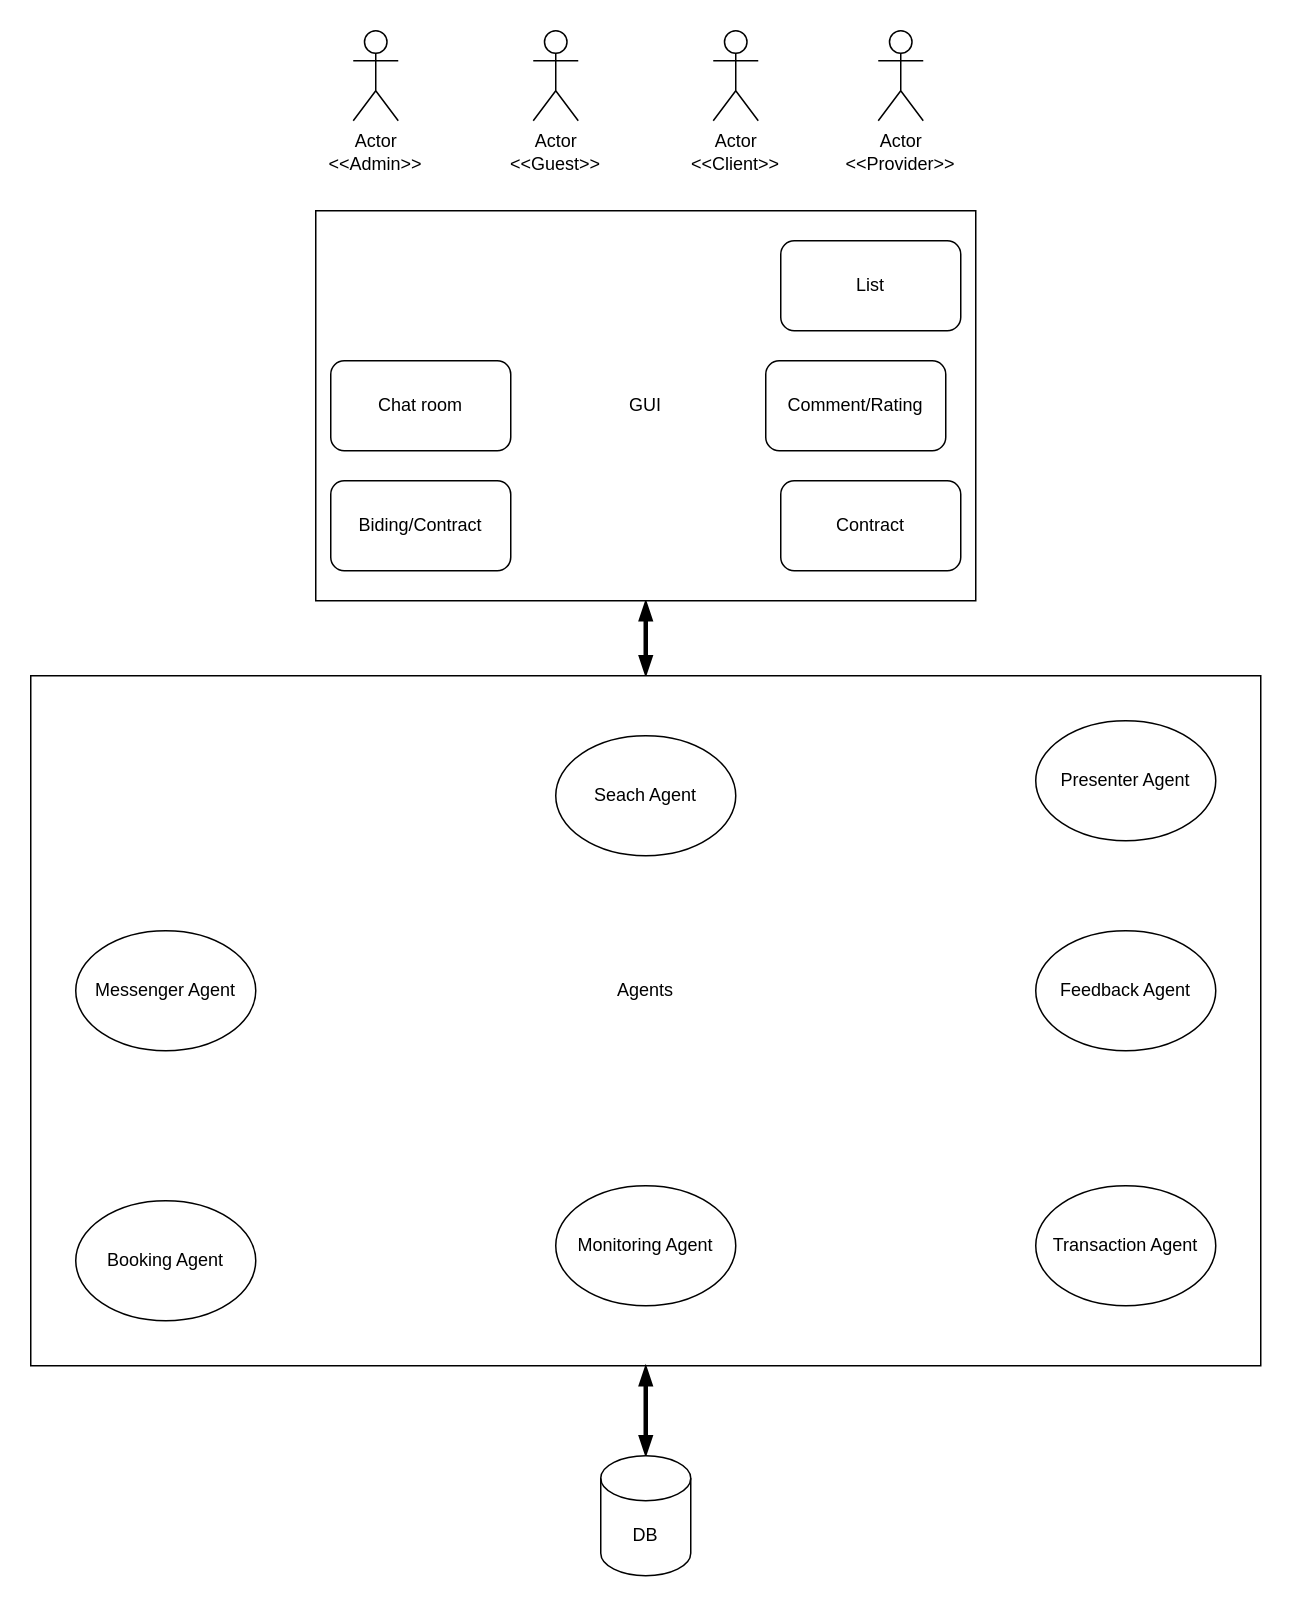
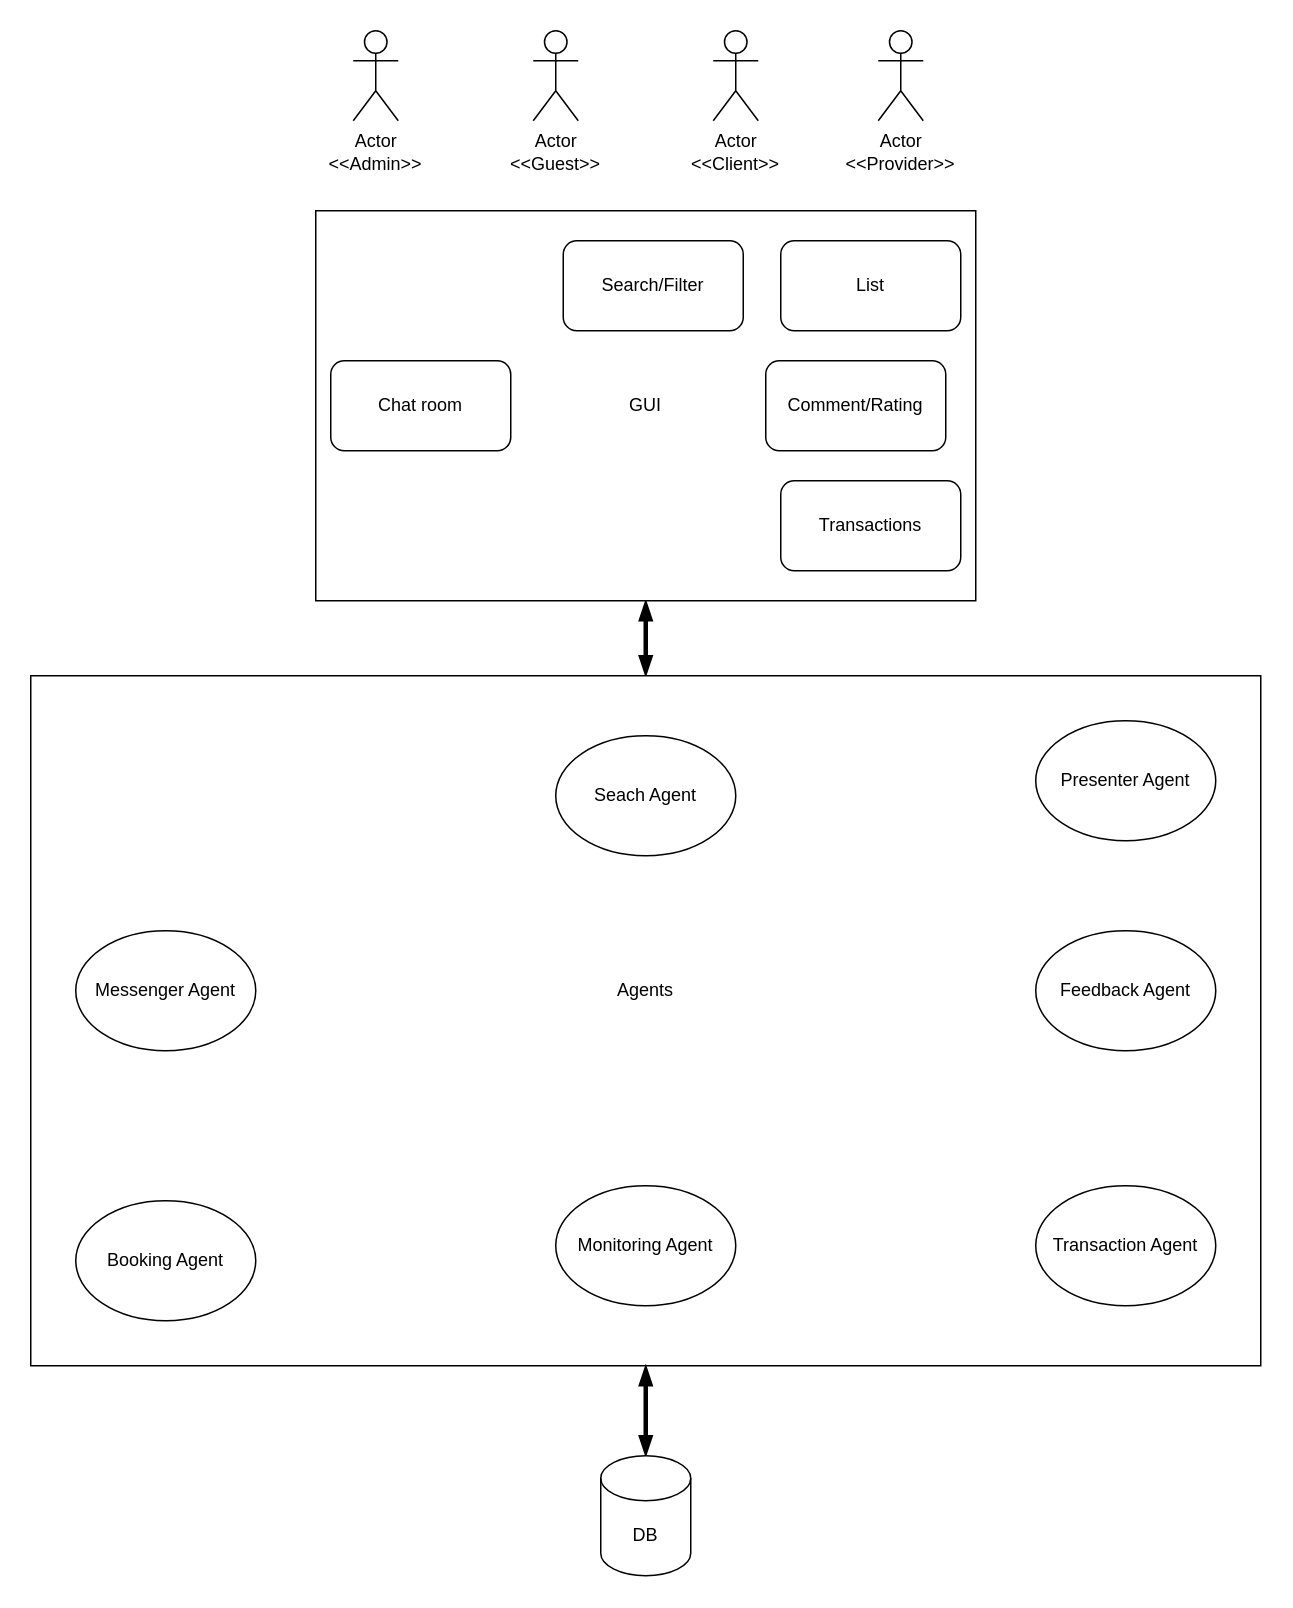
none -> (653, 286)
(421, 526) -> none
(871, 526) -> (871, 526)
